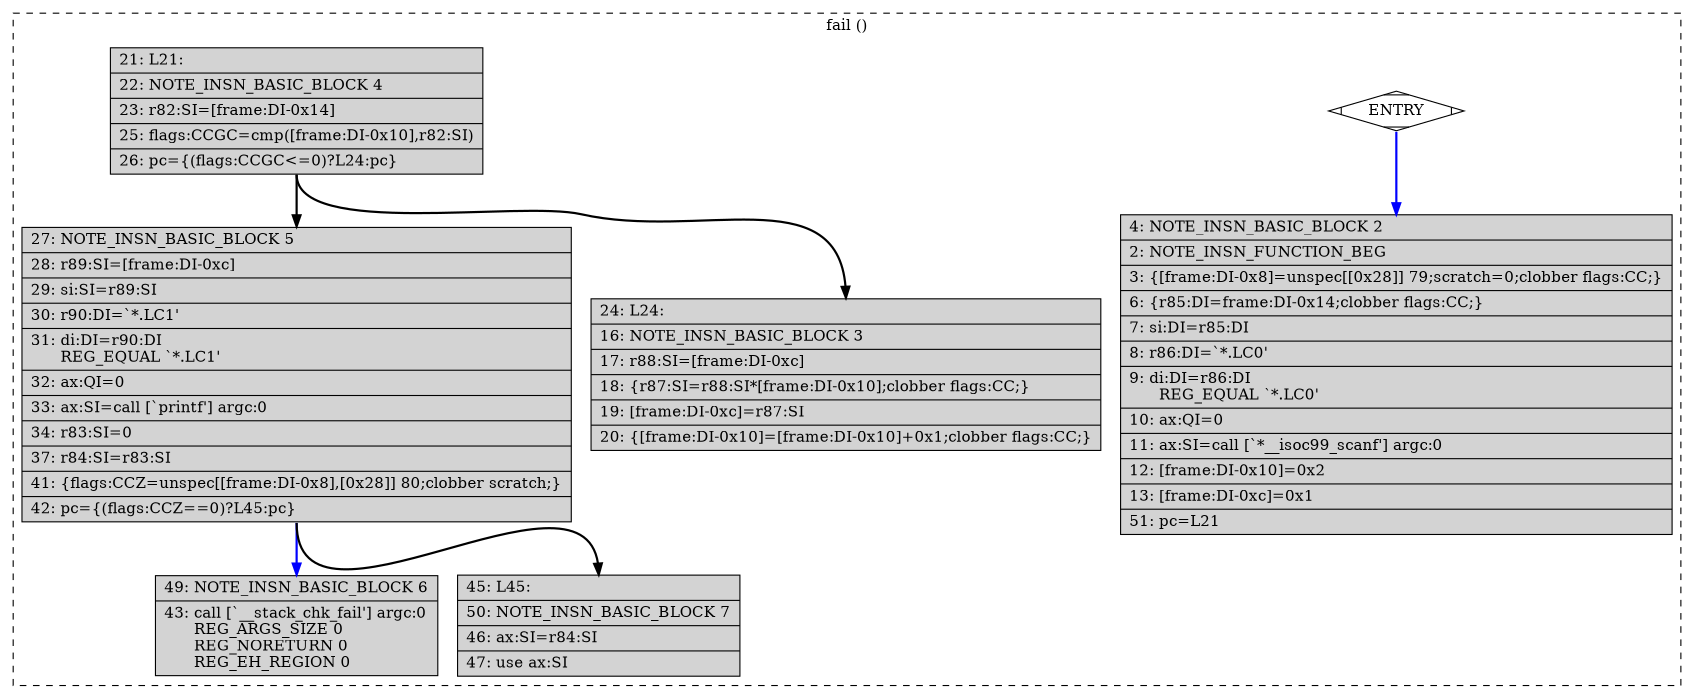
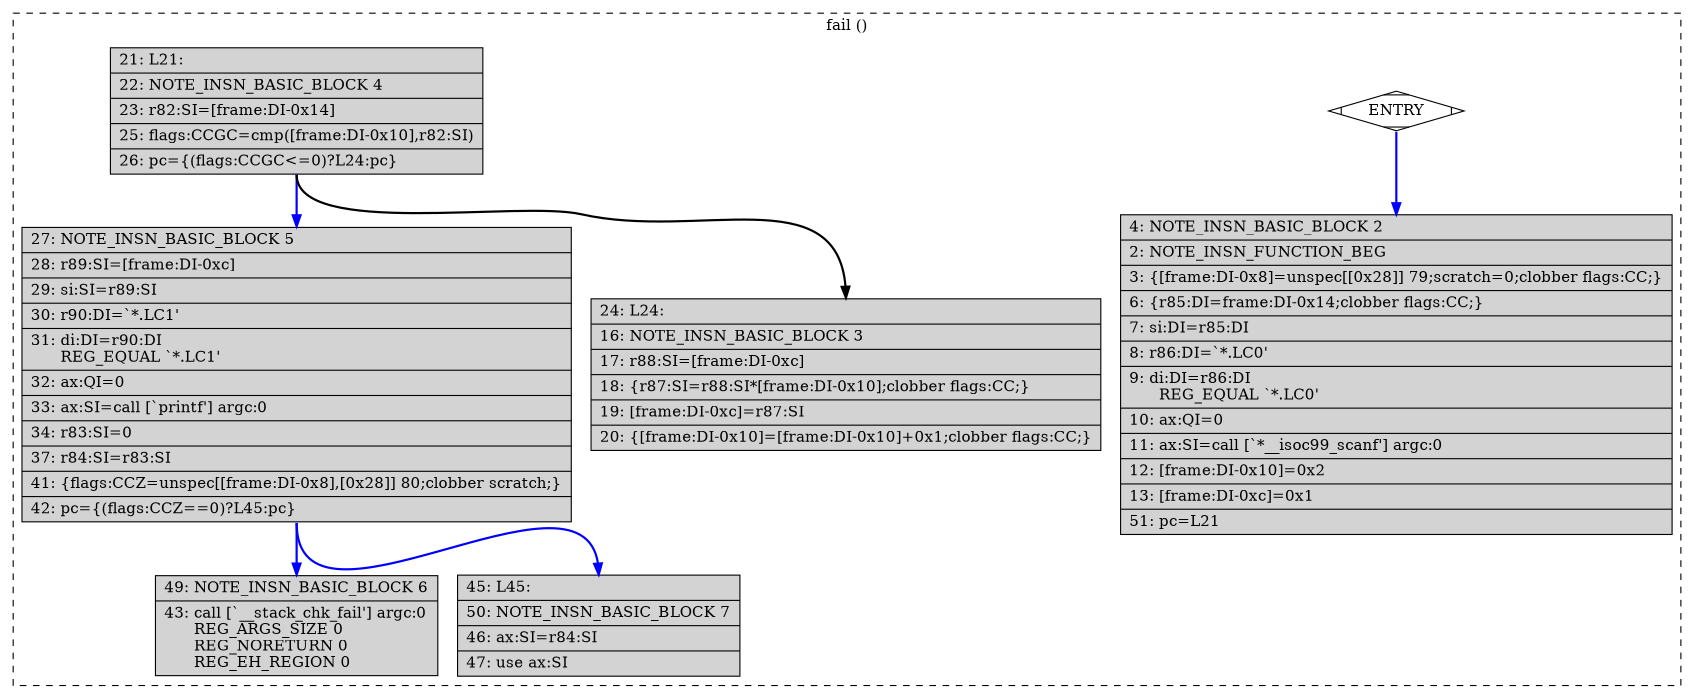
(297, 195) -> (297, 195)
(442, 550) -> (442, 550)
